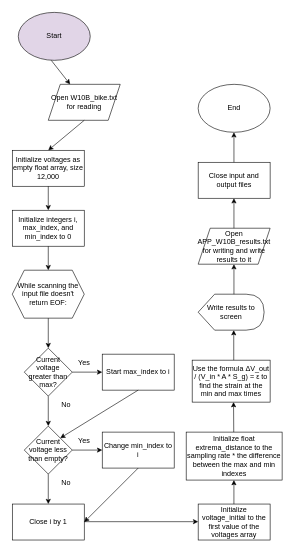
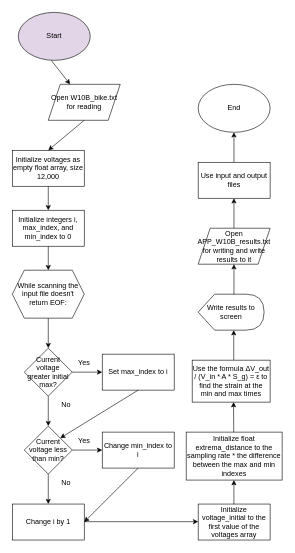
(234, 180) -> (234, 180)
(48, 372) -> (48, 372)
(138, 372) -> (138, 372)
(48, 450) -> (48, 450)
(48, 522) -> (48, 522)
